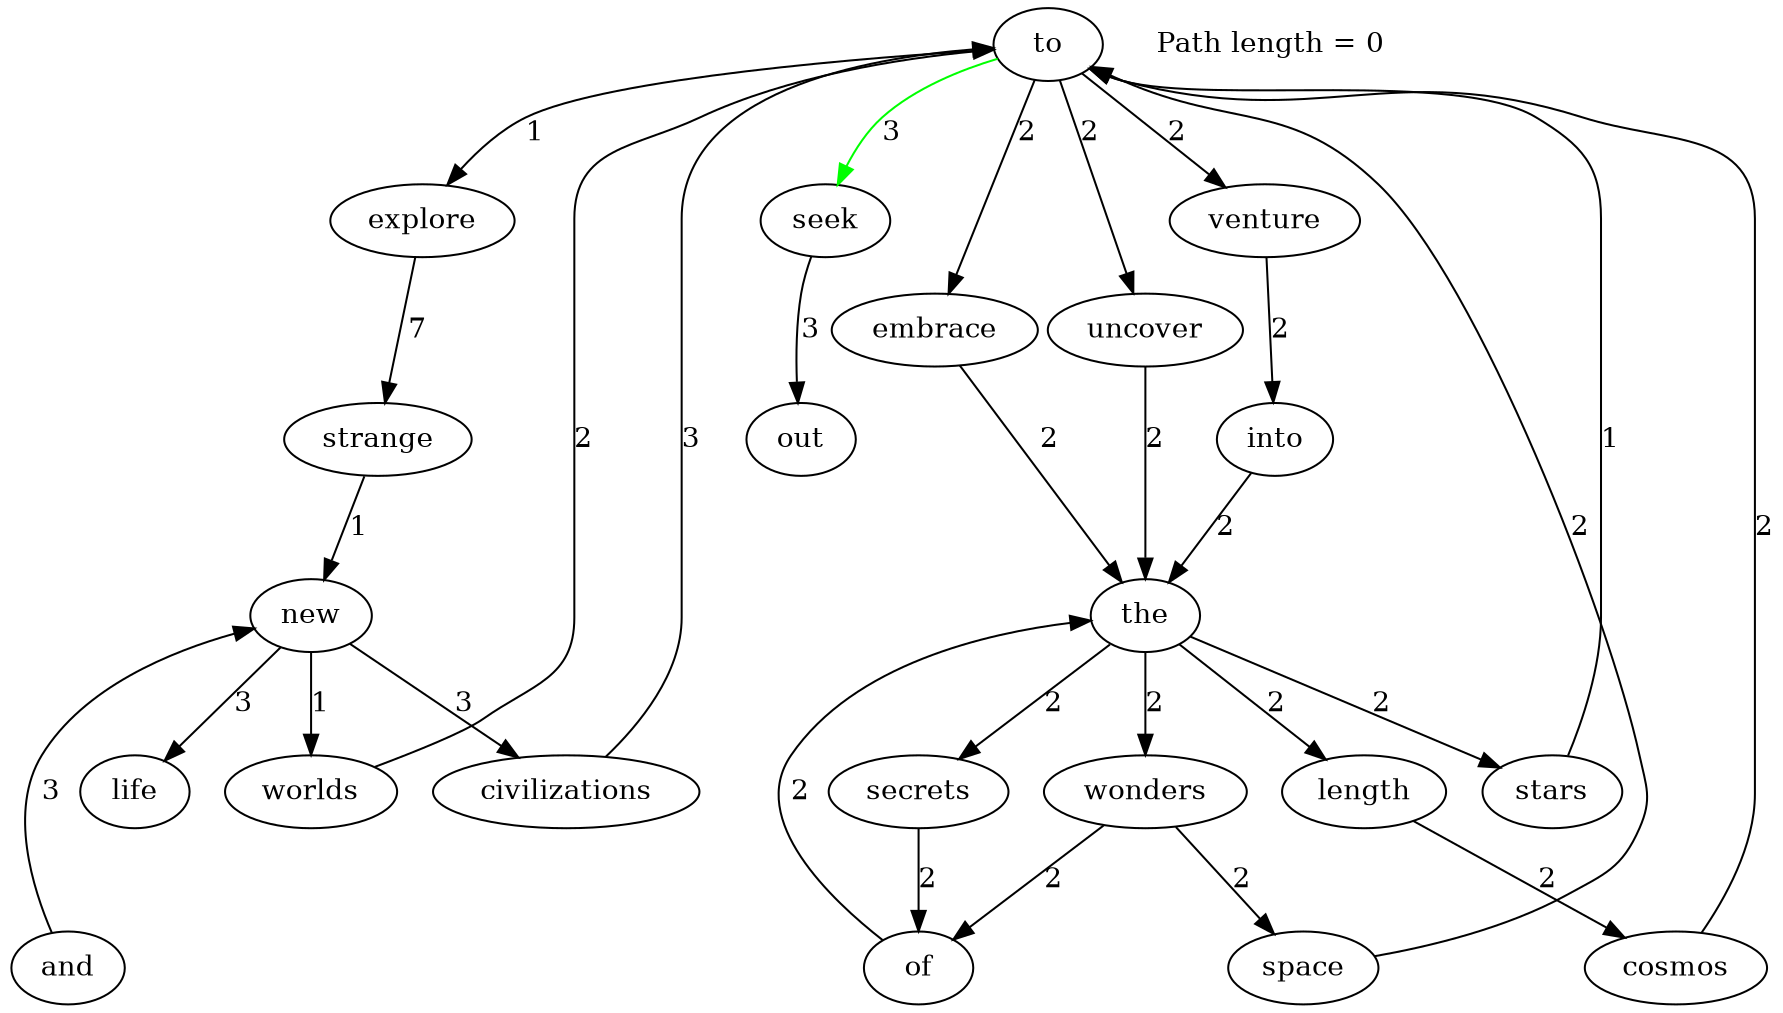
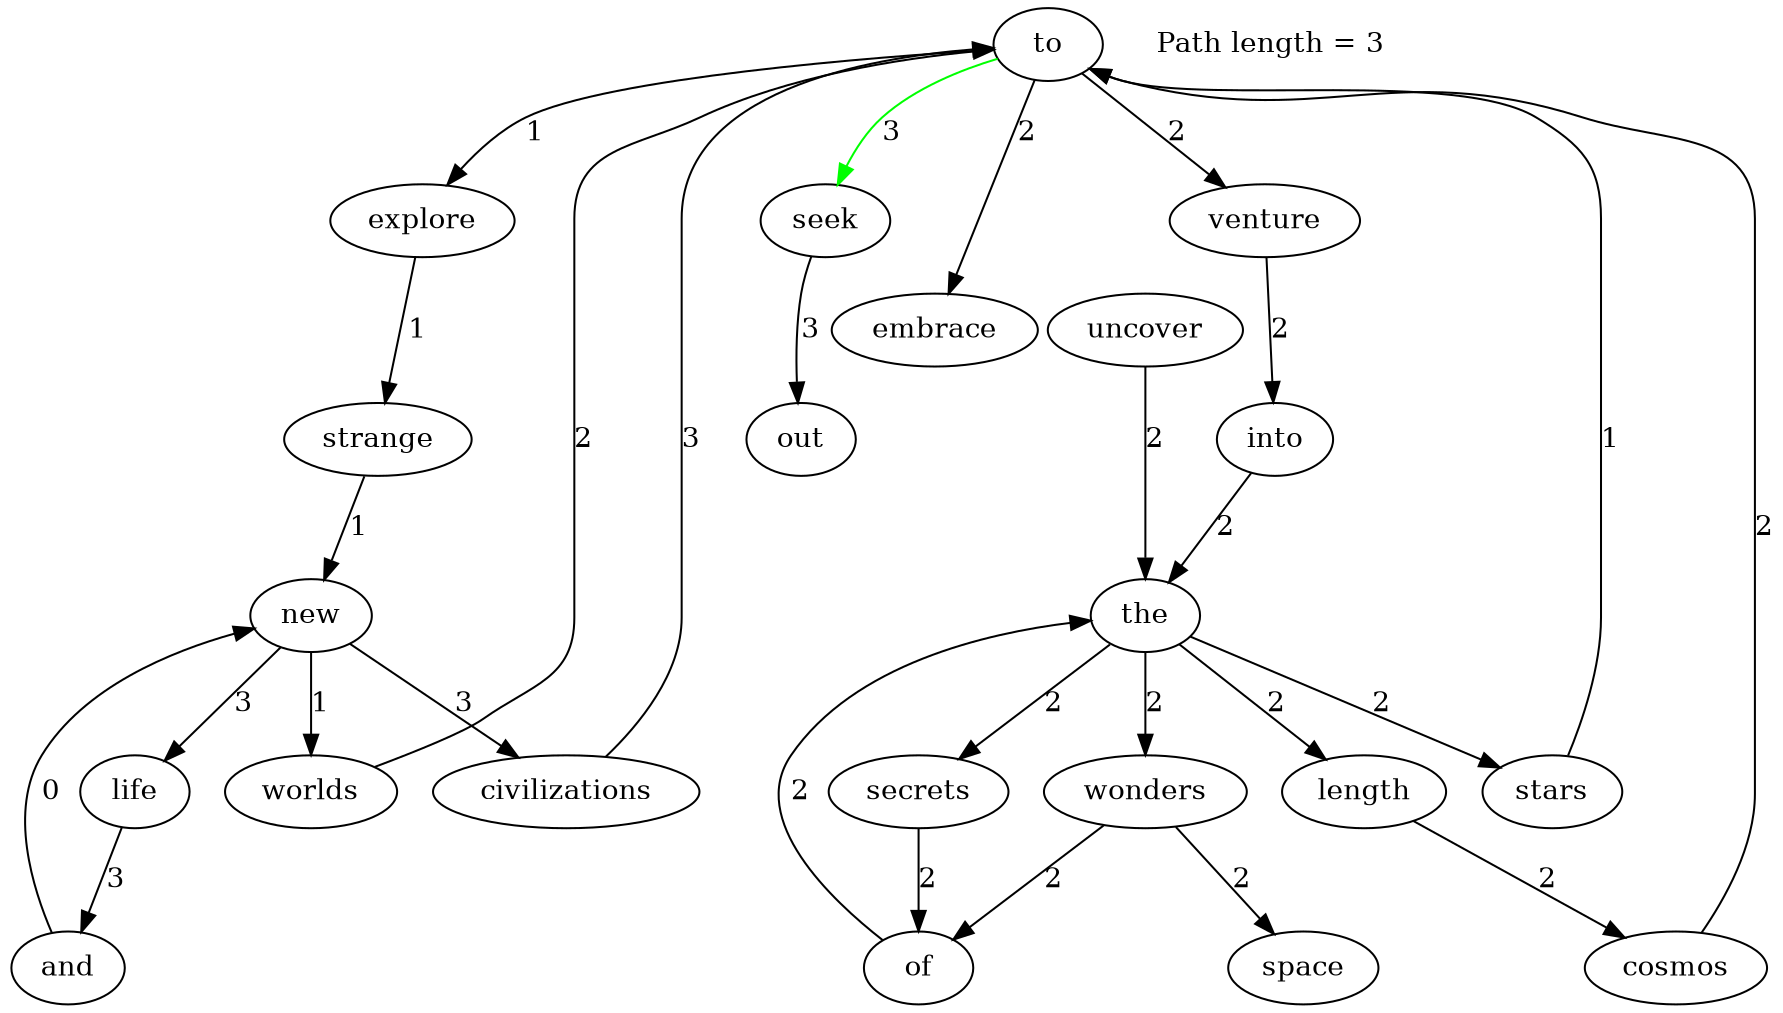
(1271, 45) -> (1271, 45)
(1093, 177) -> none
(418, 330) -> (418, 330)
(1035, 466) -> none
(1553, 496) -> none
(52, 792) -> (52, 792)
none -> (105, 870)
